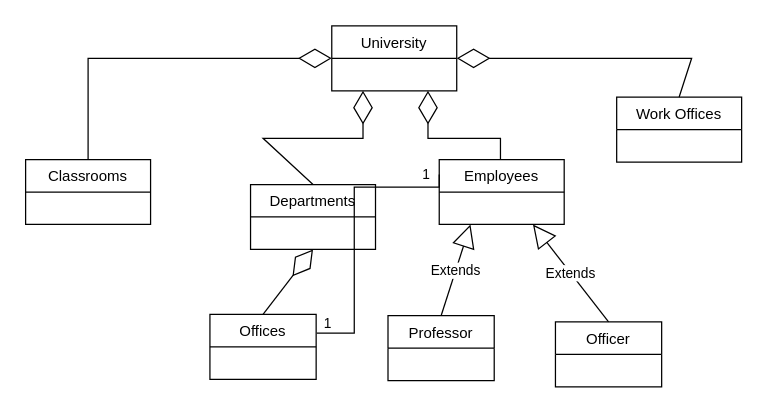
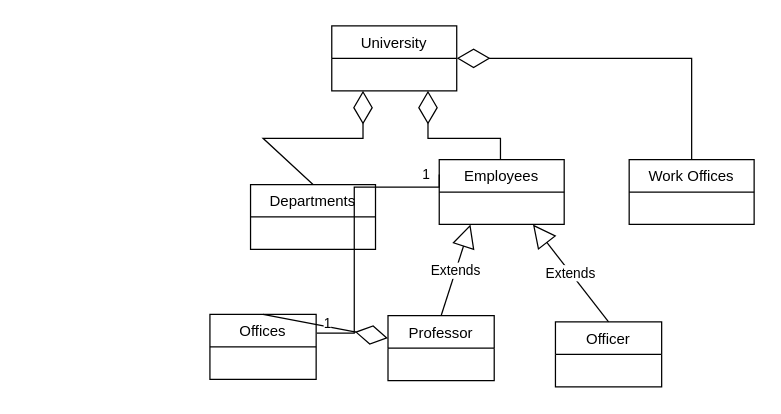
(144, 58) -> none
(679, 129) -> (692, 192)
(88, 192) -> none
(279, 294) -> (314, 324)
